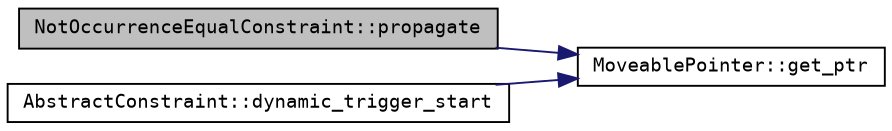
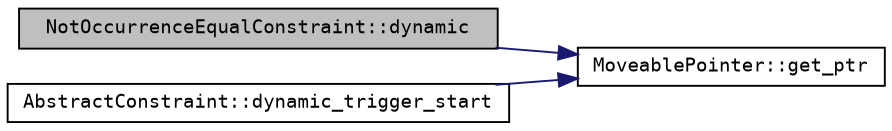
(258, 29) -> (258, 29)
